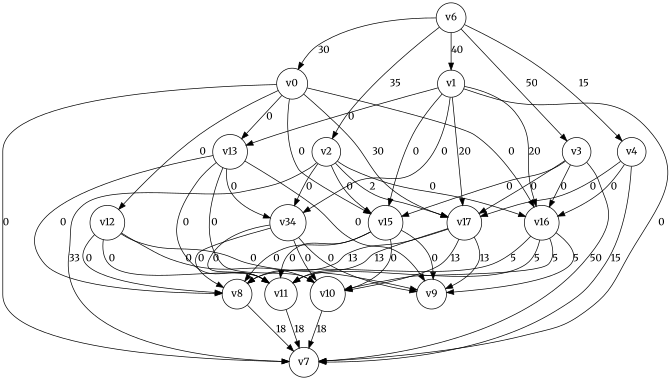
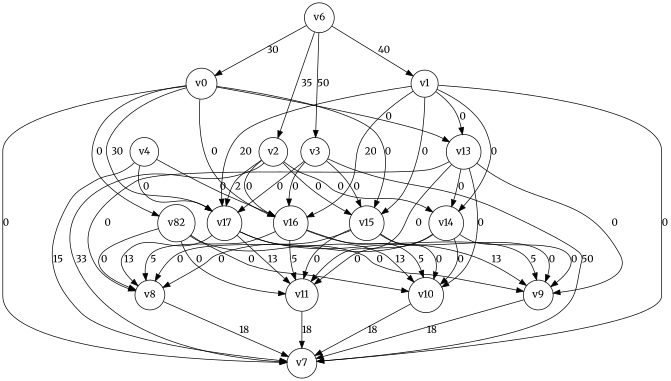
(546, 72) -> none
(107, 223) -> (176, 223)
(288, 223) -> (446, 223)
none -> (423, 328)
